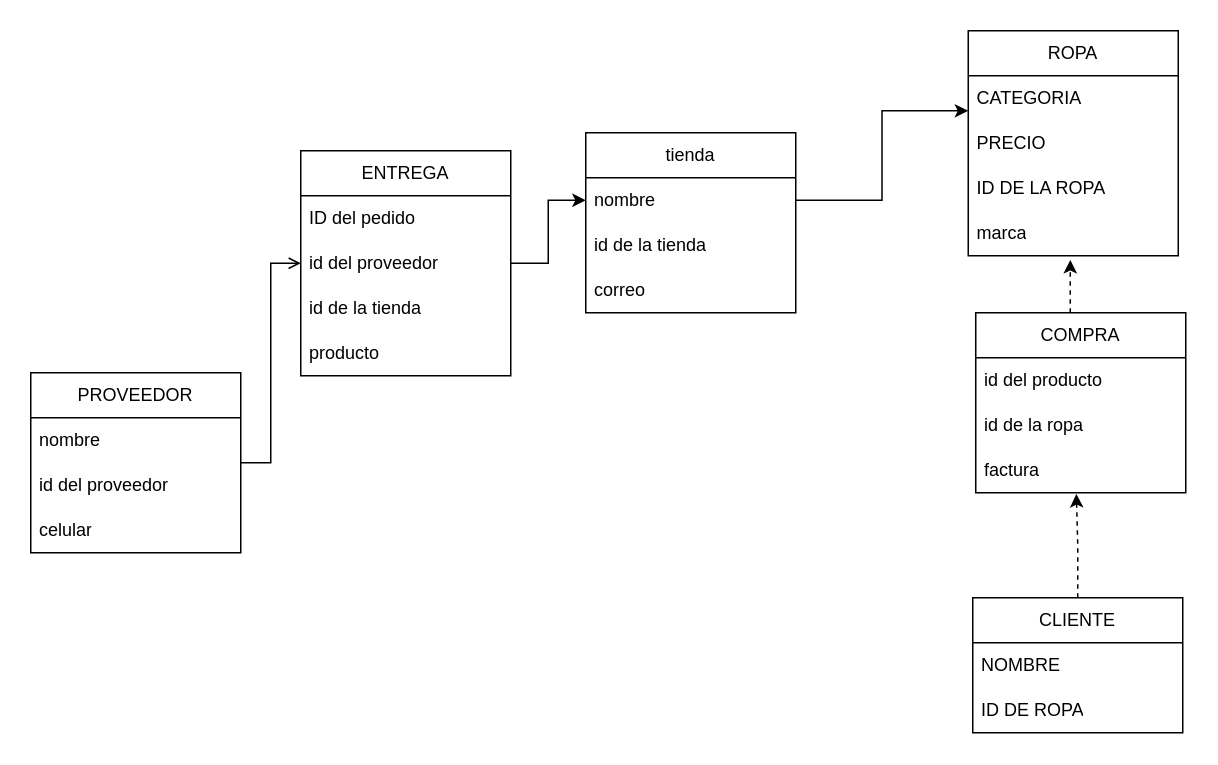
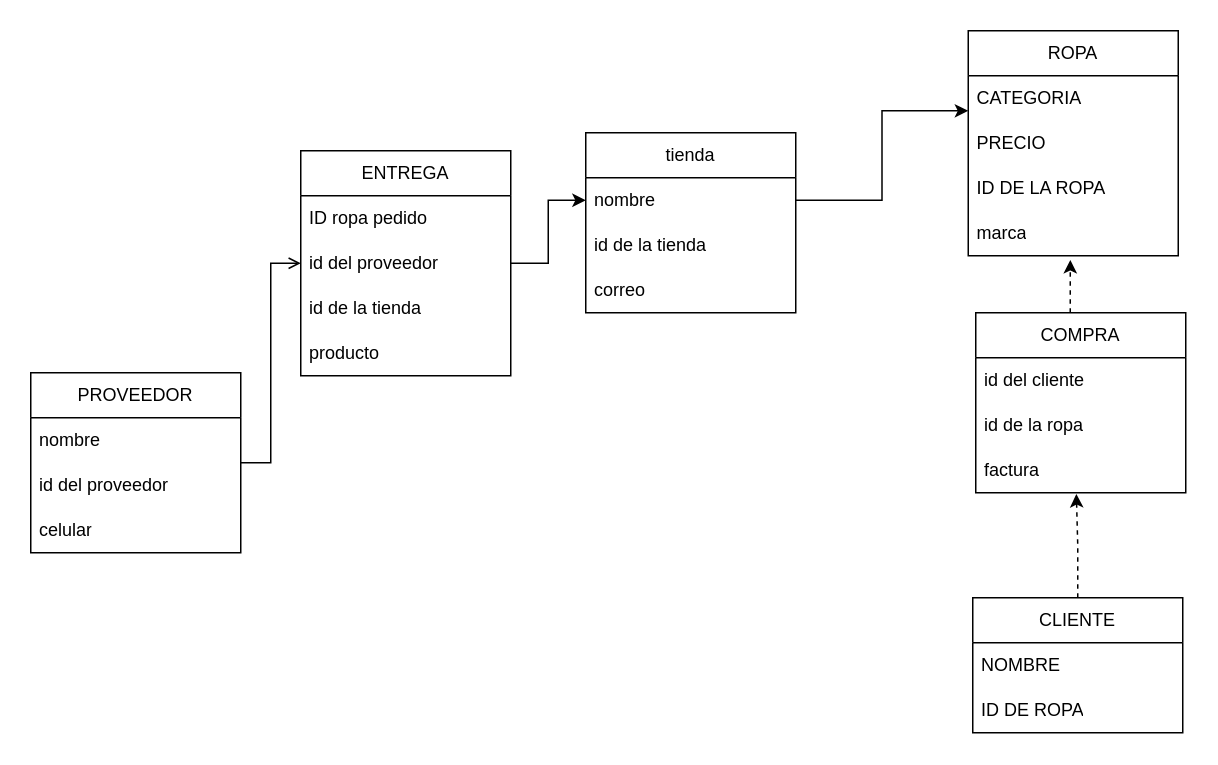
(366, 218) -> (373, 218)
(1051, 380) -> (1041, 380)
